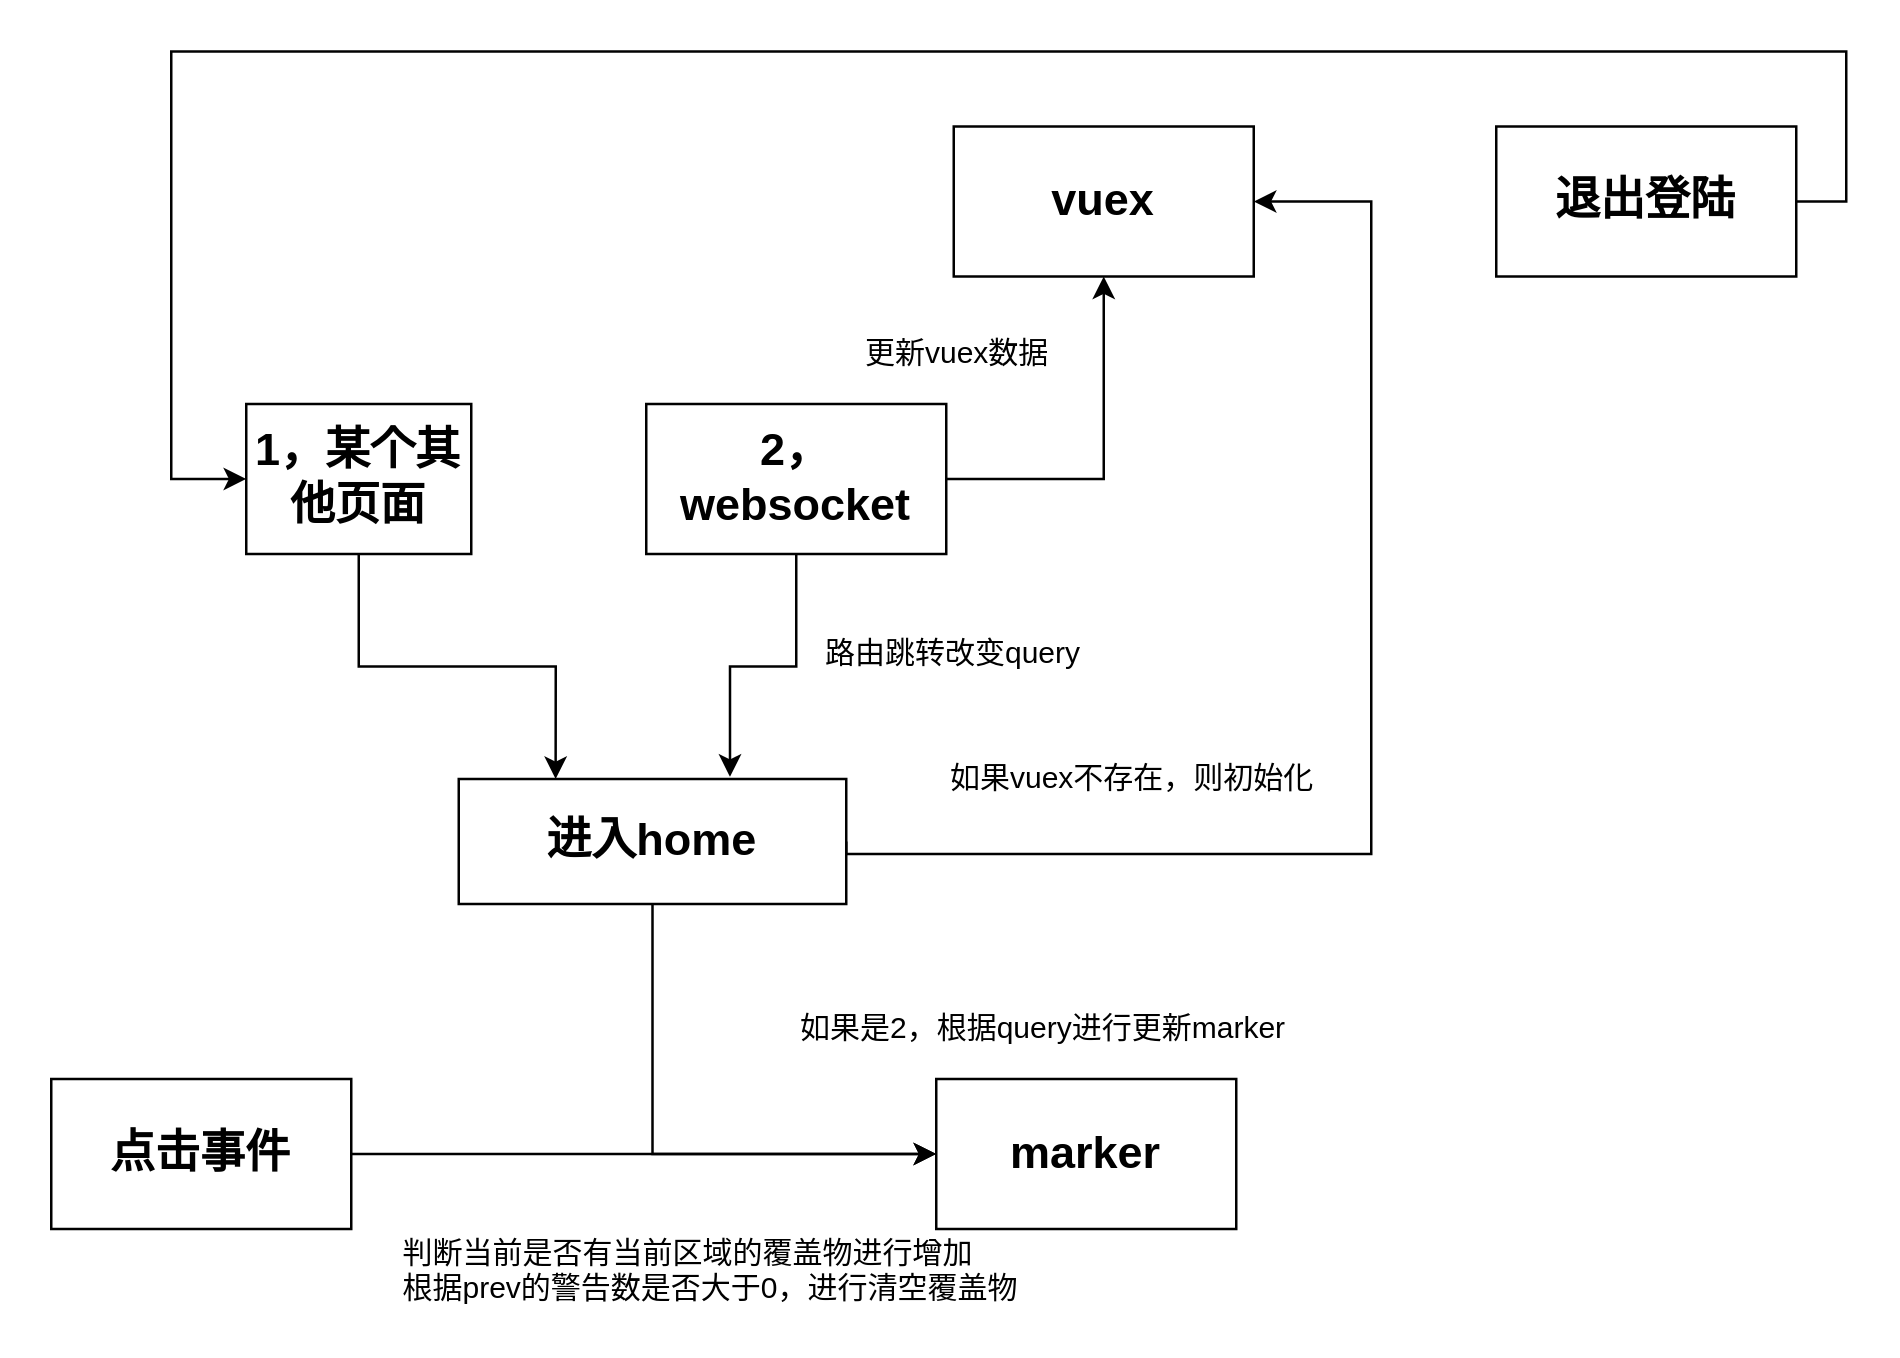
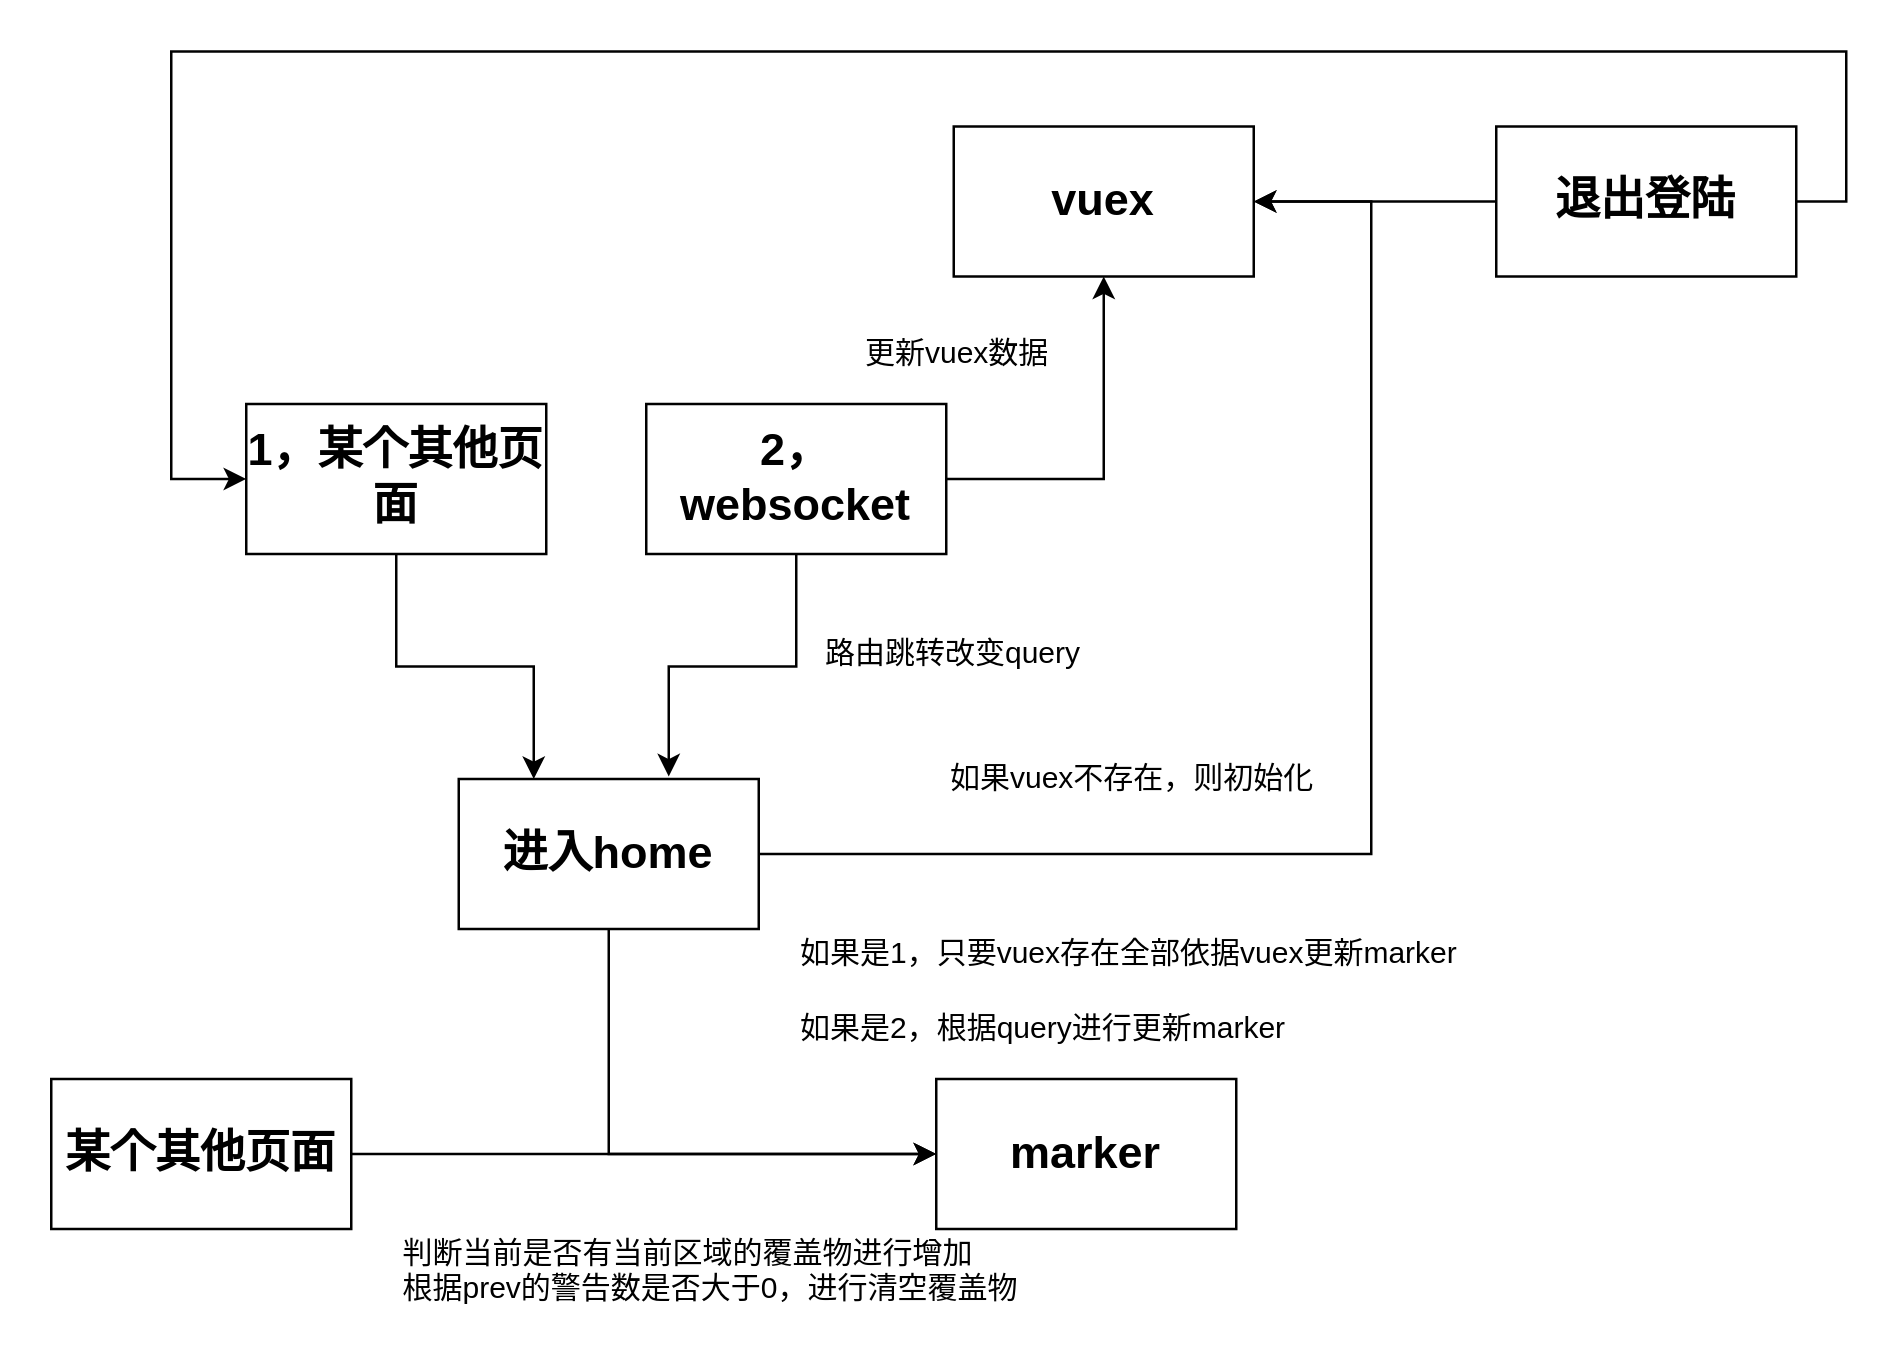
none -> (1436, 201)
(359, 479) -> (396, 479)
(653, 841) -> (609, 854)
none -> (1146, 954)
(201, 1154) -> (201, 1154)
